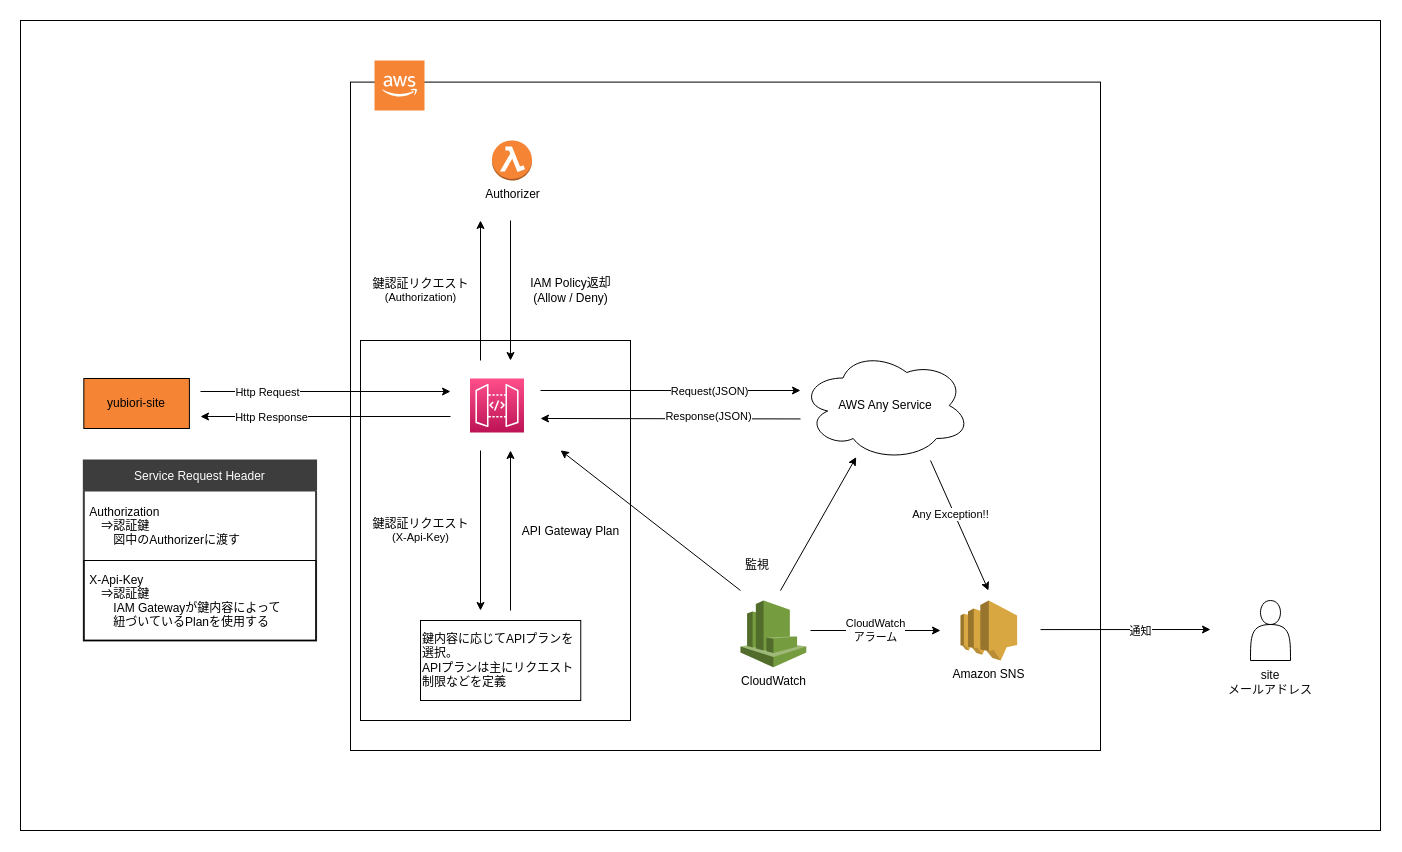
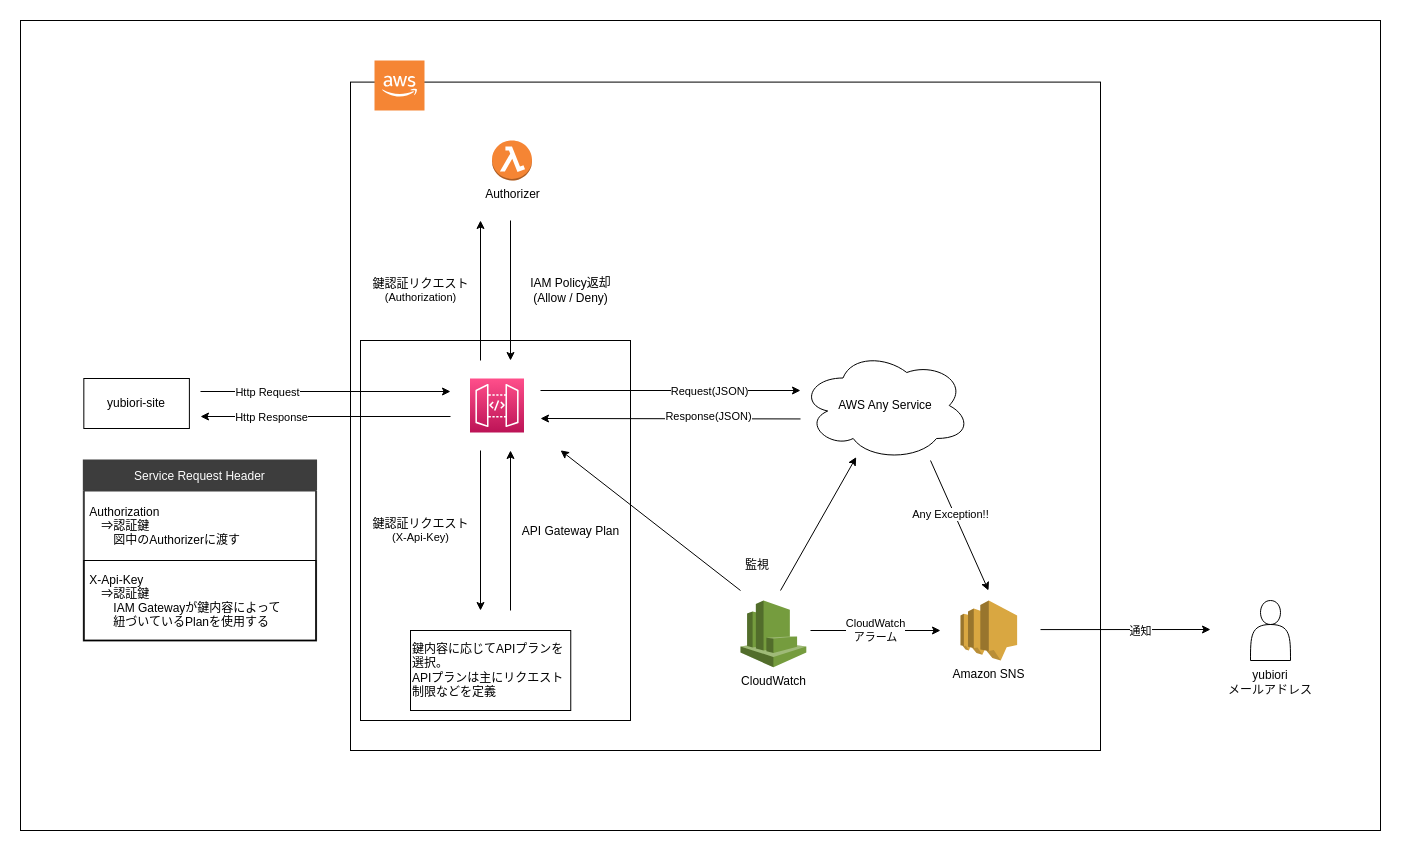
(137, 404) -> (137, 404)
(501, 661) -> (491, 671)
(1271, 683) -> (1271, 683)
